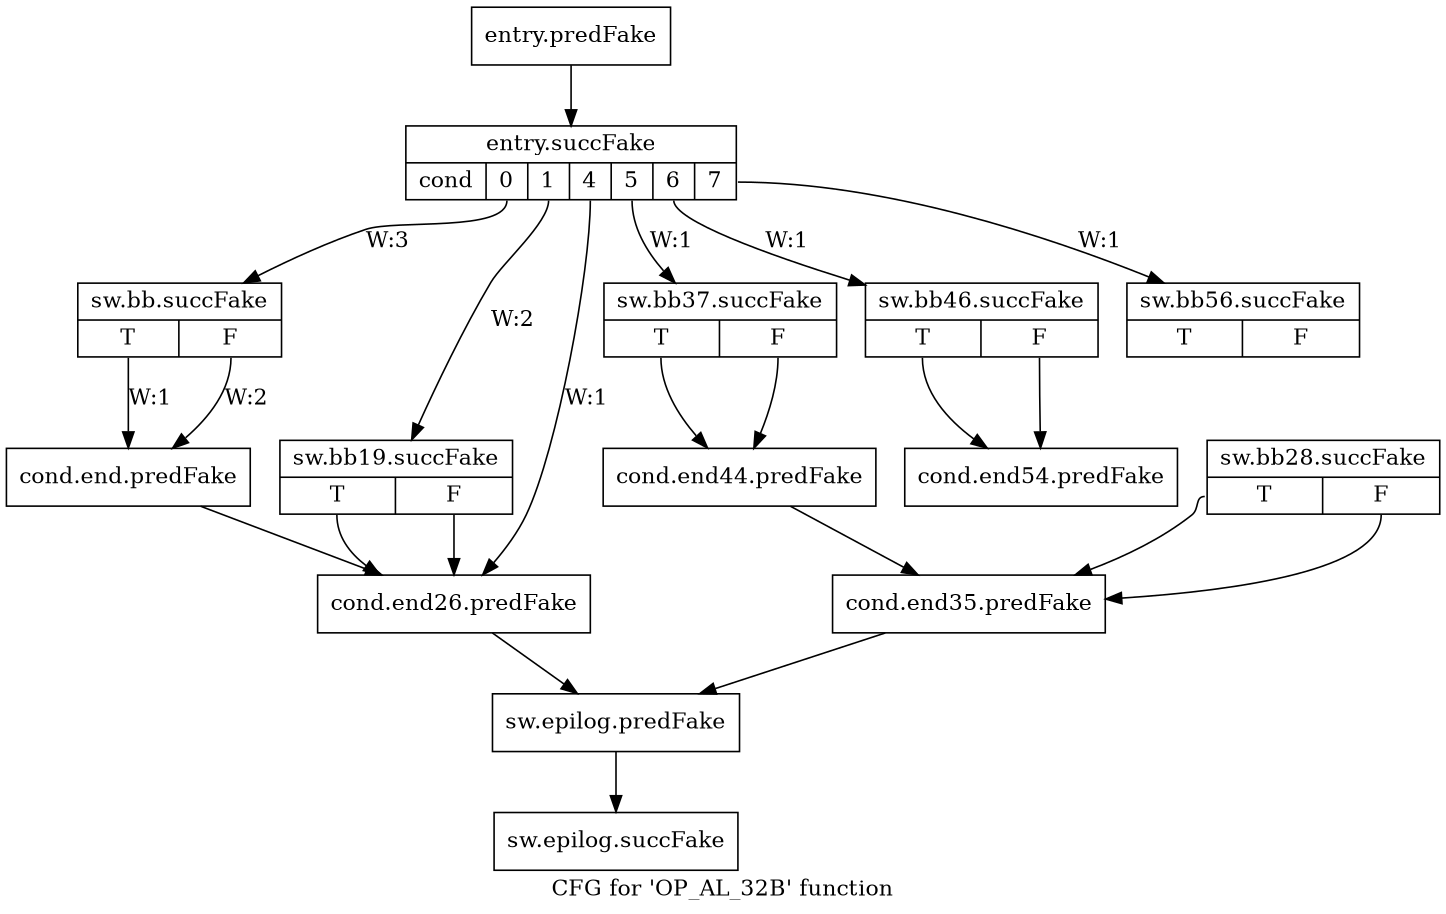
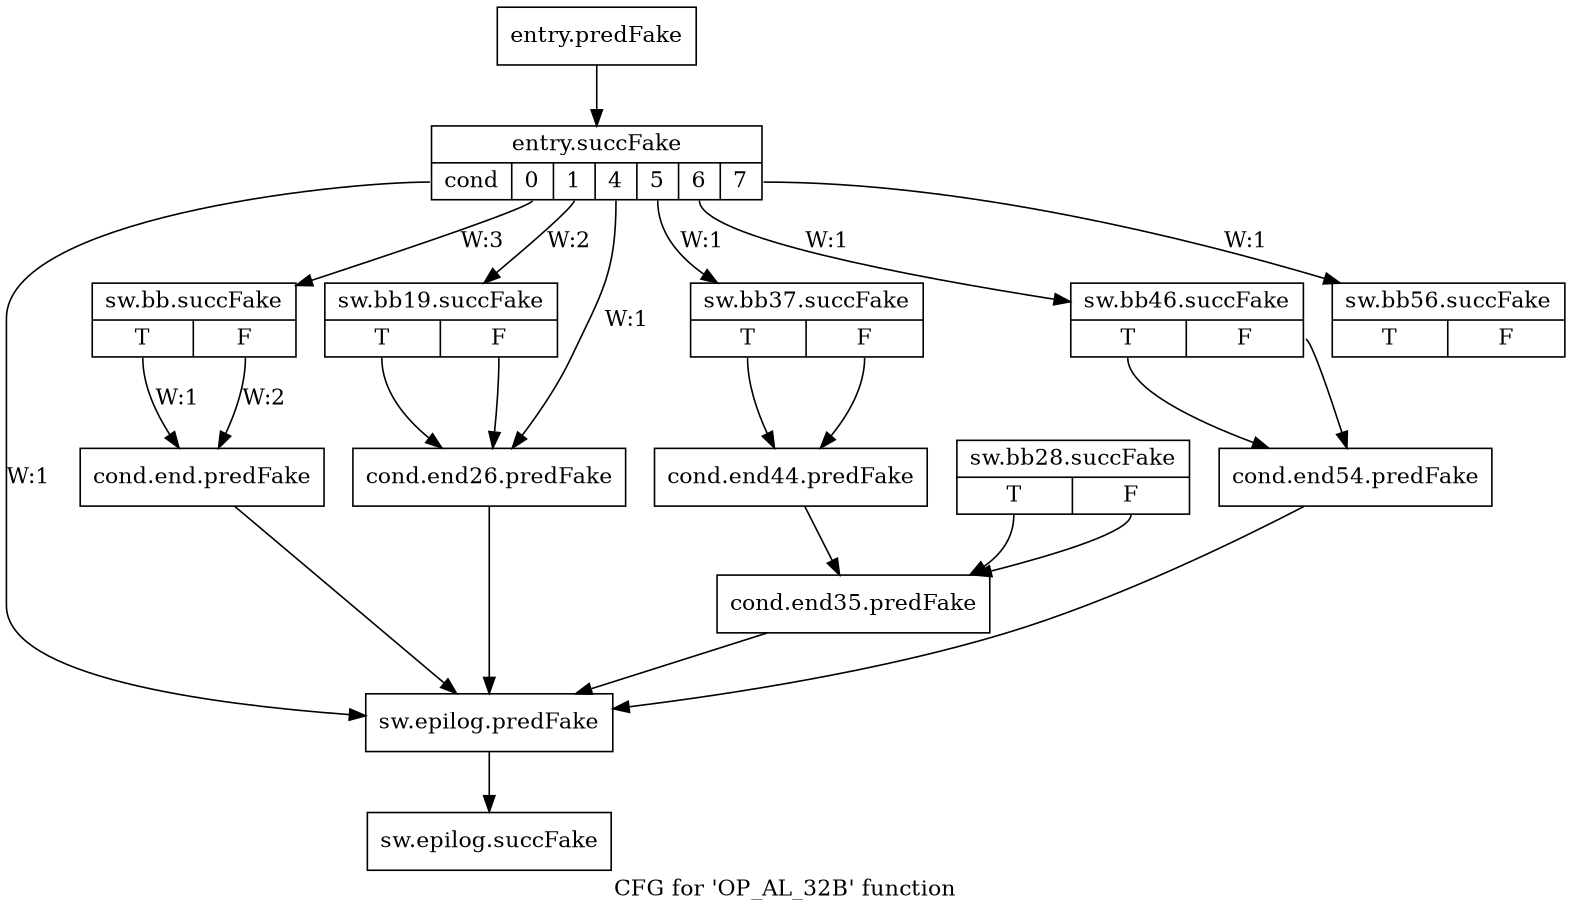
none -> (6, 417)
(283, 538) -> (339, 595)
none -> (977, 641)
